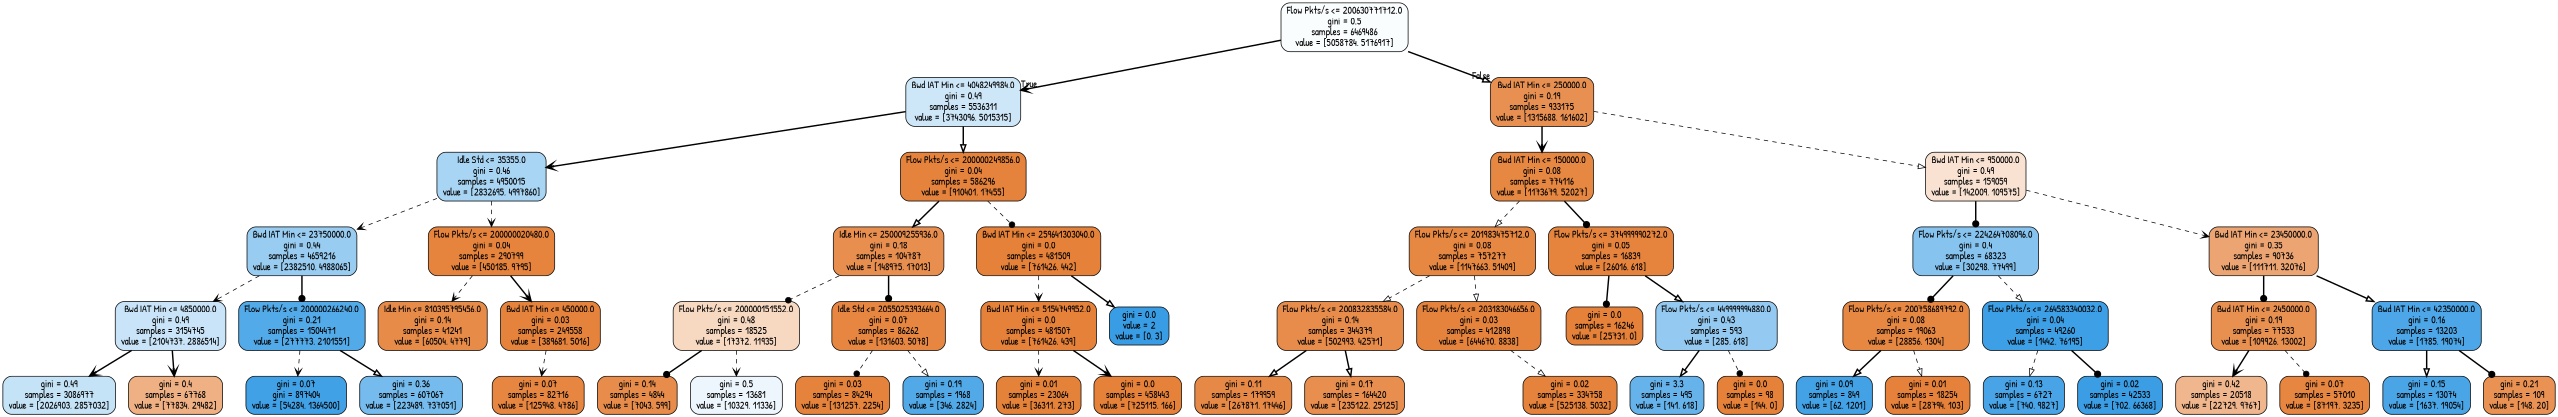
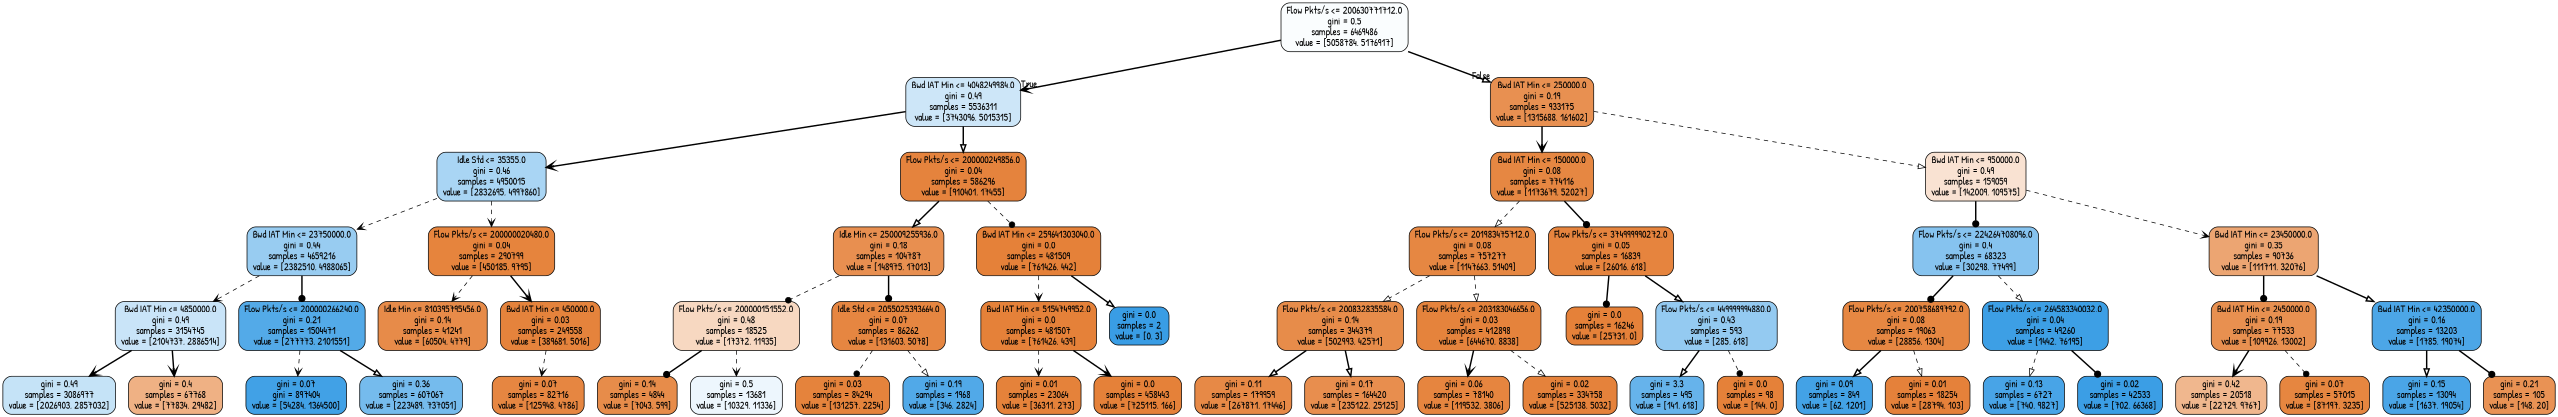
(1139, 326) -> (1139, 326)
none -> (1464, 395)
(2325, 395) -> (2325, 395)
(2427, 395) -> (2427, 395)
(2519, 395) -> (2519, 395)
